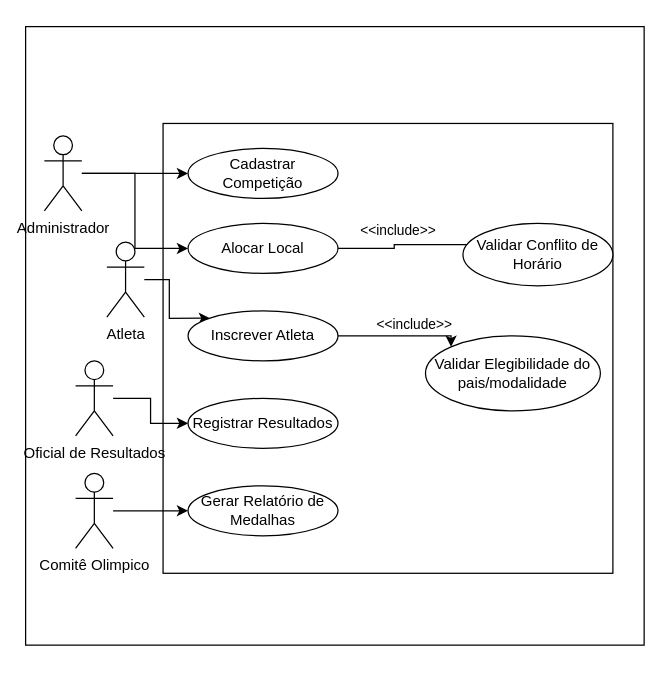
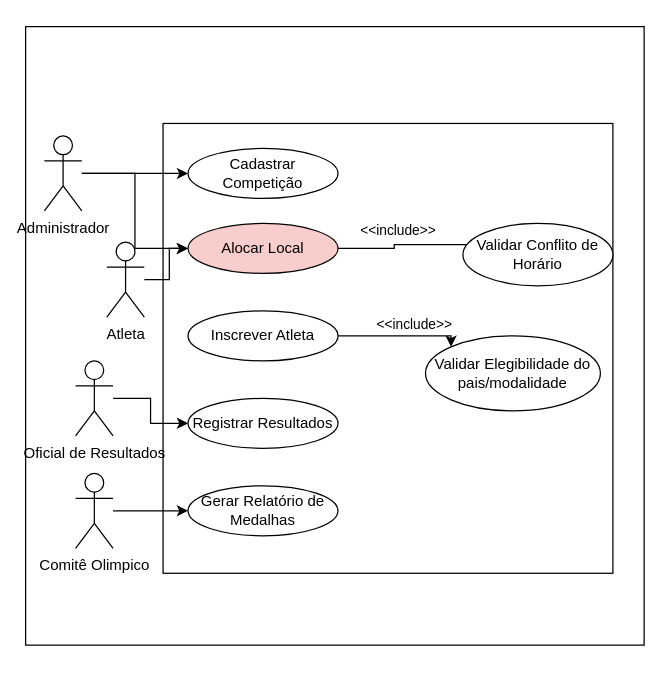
(263, 248) -> (263, 248)
(169, 314) -> (169, 266)
